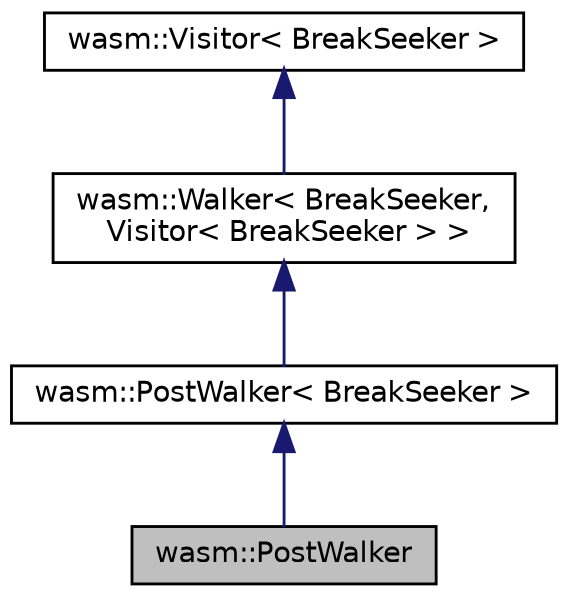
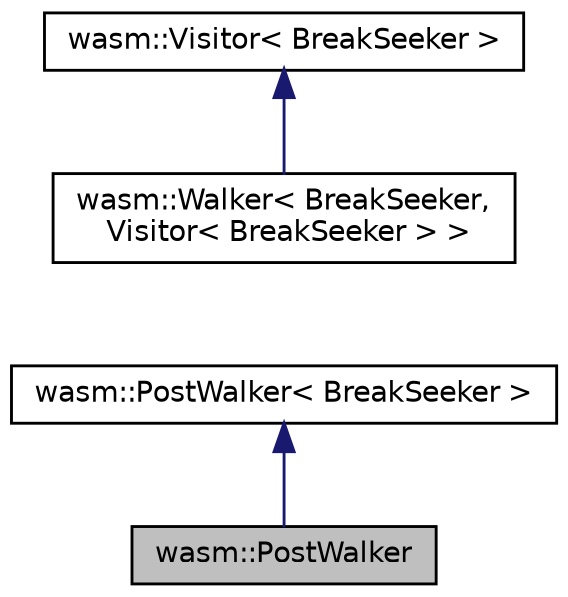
(284, 329) -> none
